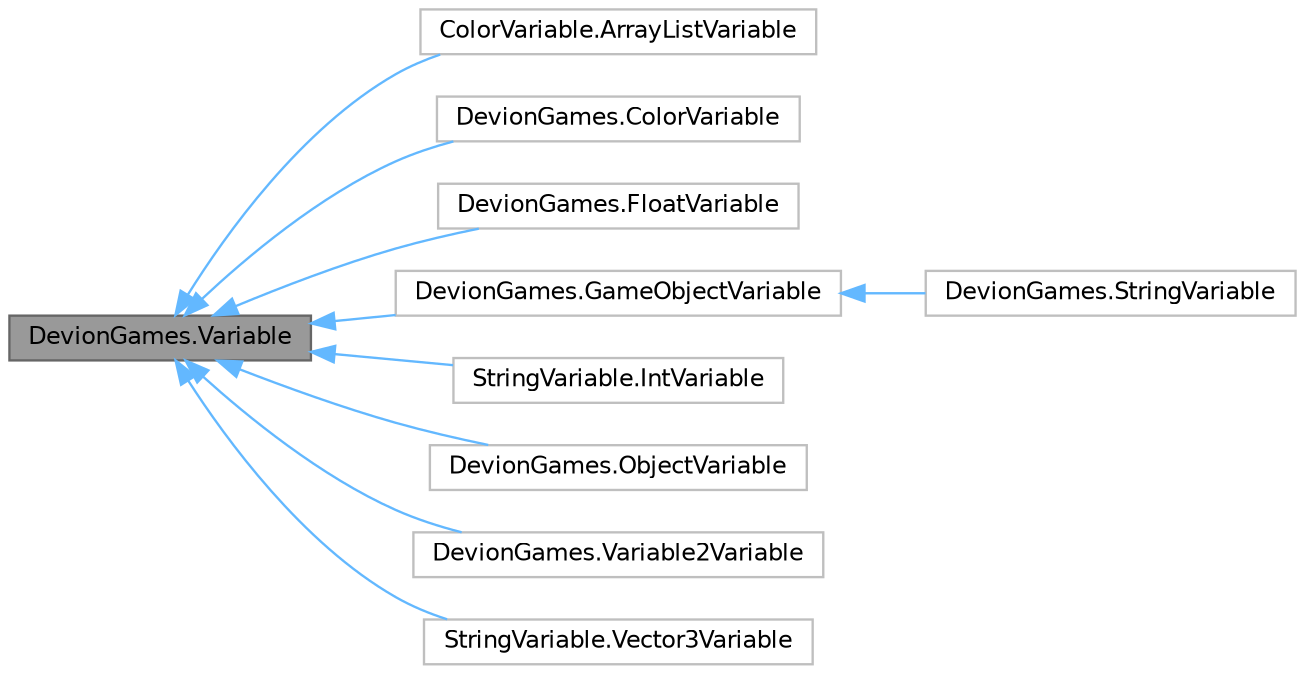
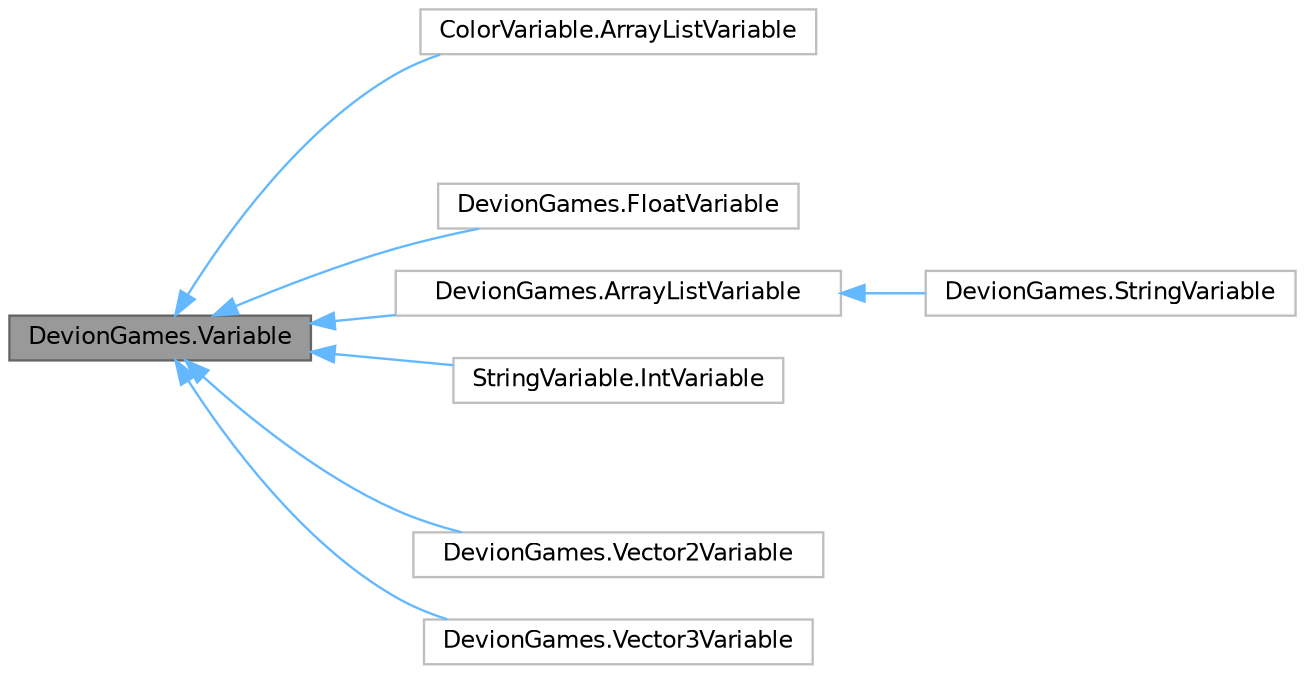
(618, 119) -> none
(618, 293) -> (618, 293)
(618, 468) -> none
(618, 555) -> (618, 555)
(618, 642) -> (618, 642)
